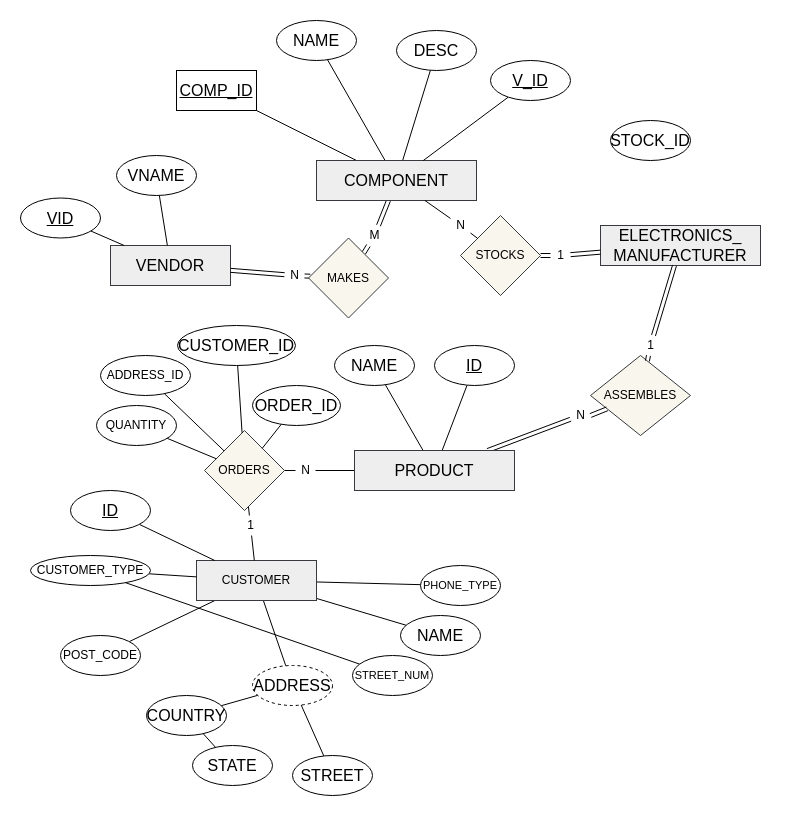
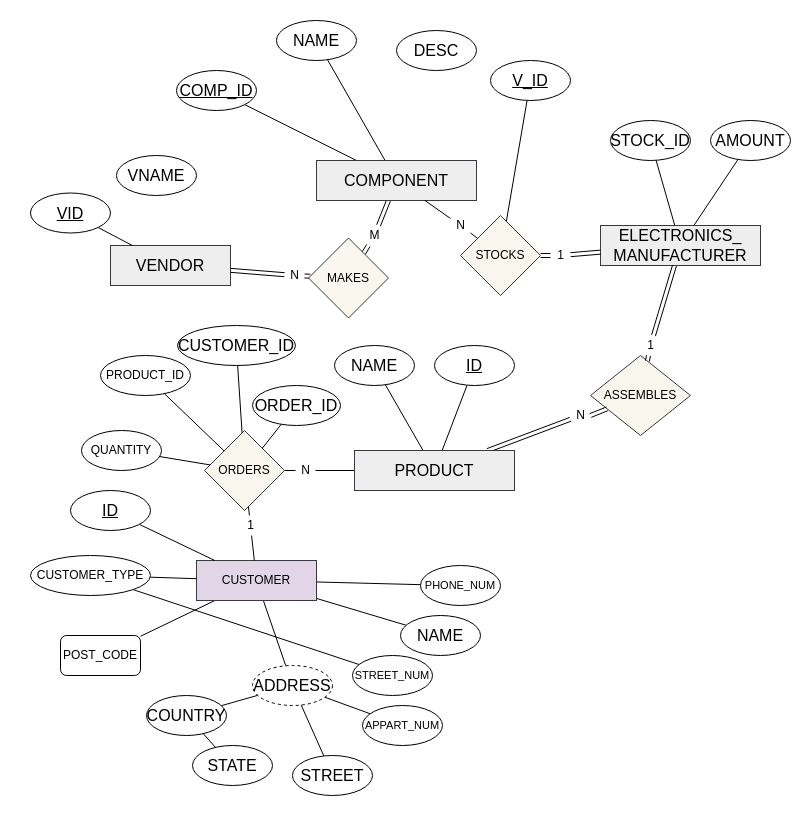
(217, 91) -> (217, 91)
(417, 115) -> none
(466, 129) -> (517, 161)
none -> (751, 141)
none -> (665, 192)
none -> (716, 192)
(61, 218) -> (71, 213)
(163, 220) -> none
(146, 376) -> (146, 376)
(137, 426) -> (122, 451)
(91, 571) -> (91, 576)
(257, 581) -> (257, 581)
(461, 586) -> (461, 586)
(101, 656) -> (101, 656)
none -> (348, 706)
none -> (403, 726)
